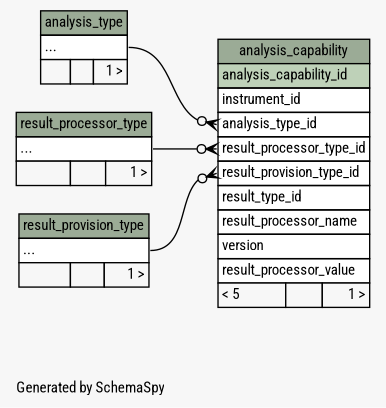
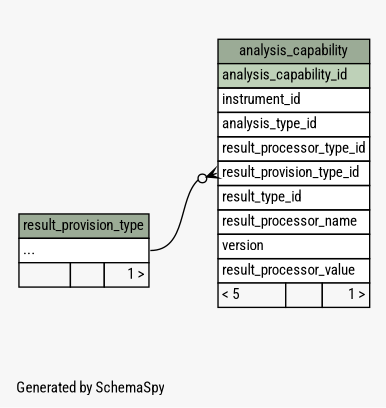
(84, 47) -> none
(84, 149) -> none
